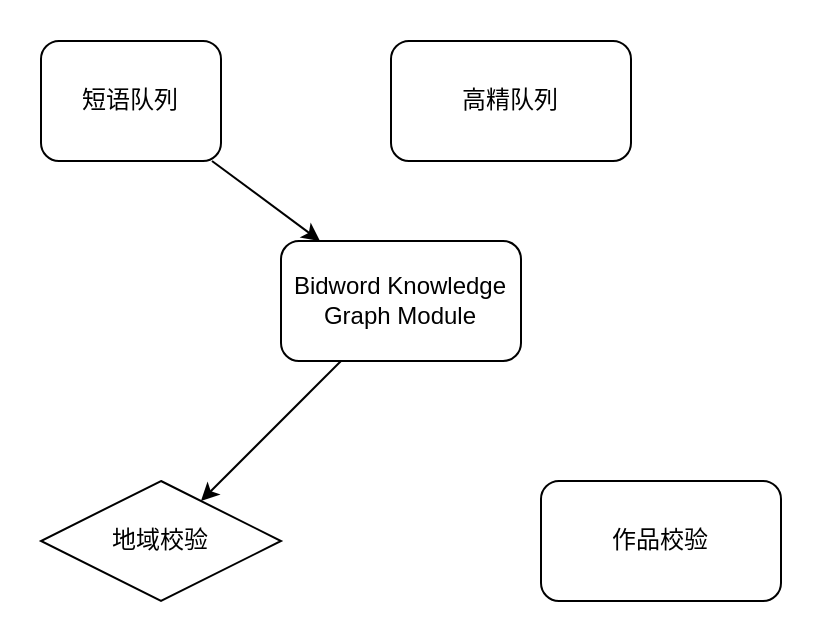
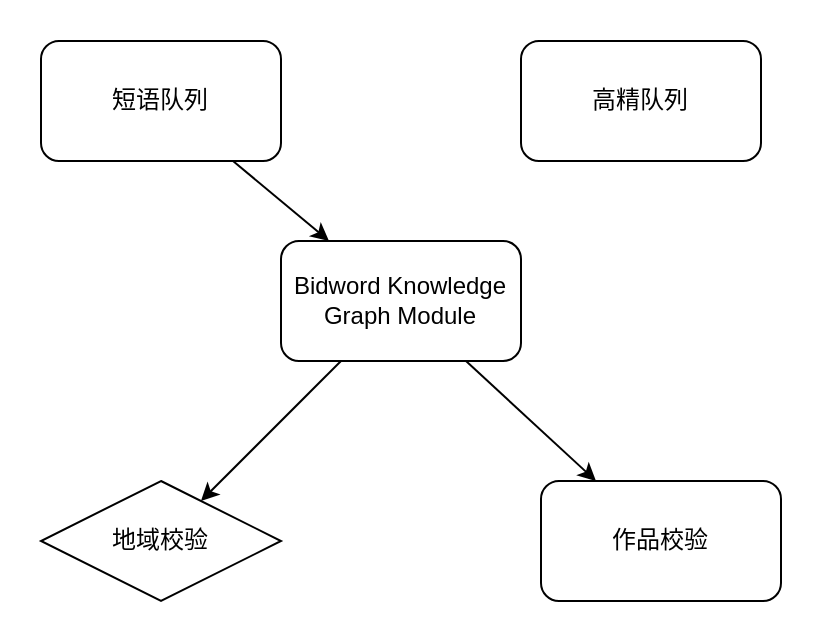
(131, 101) -> (161, 101)
(511, 101) -> (641, 101)
none -> (526, 417)
